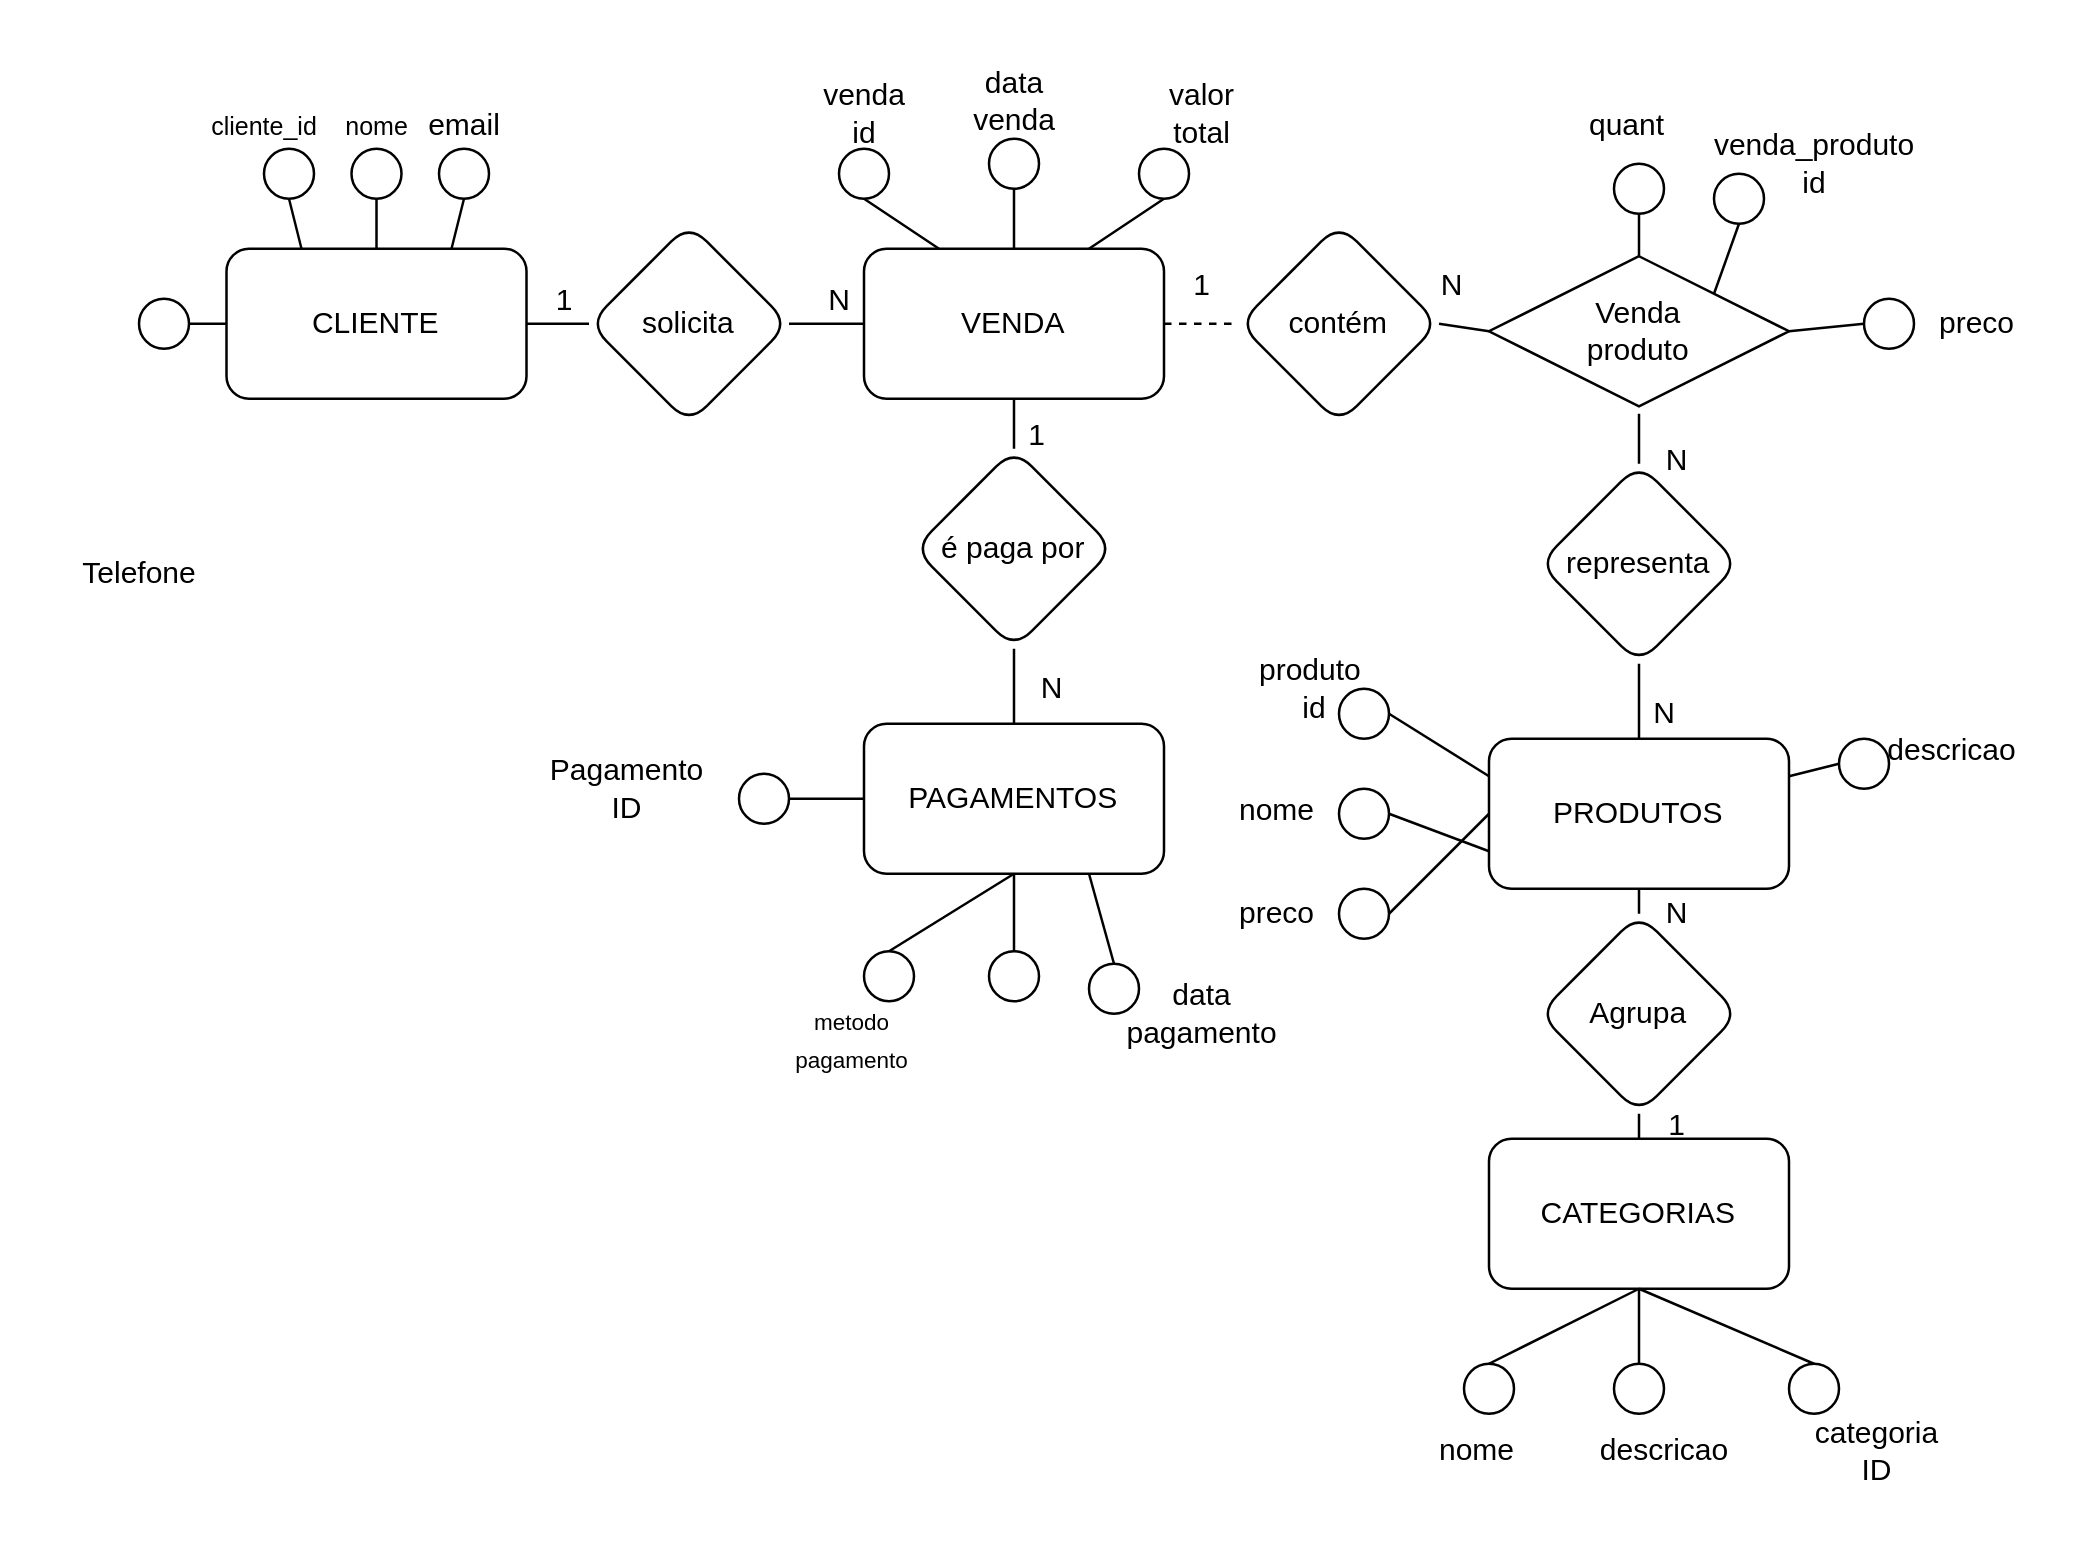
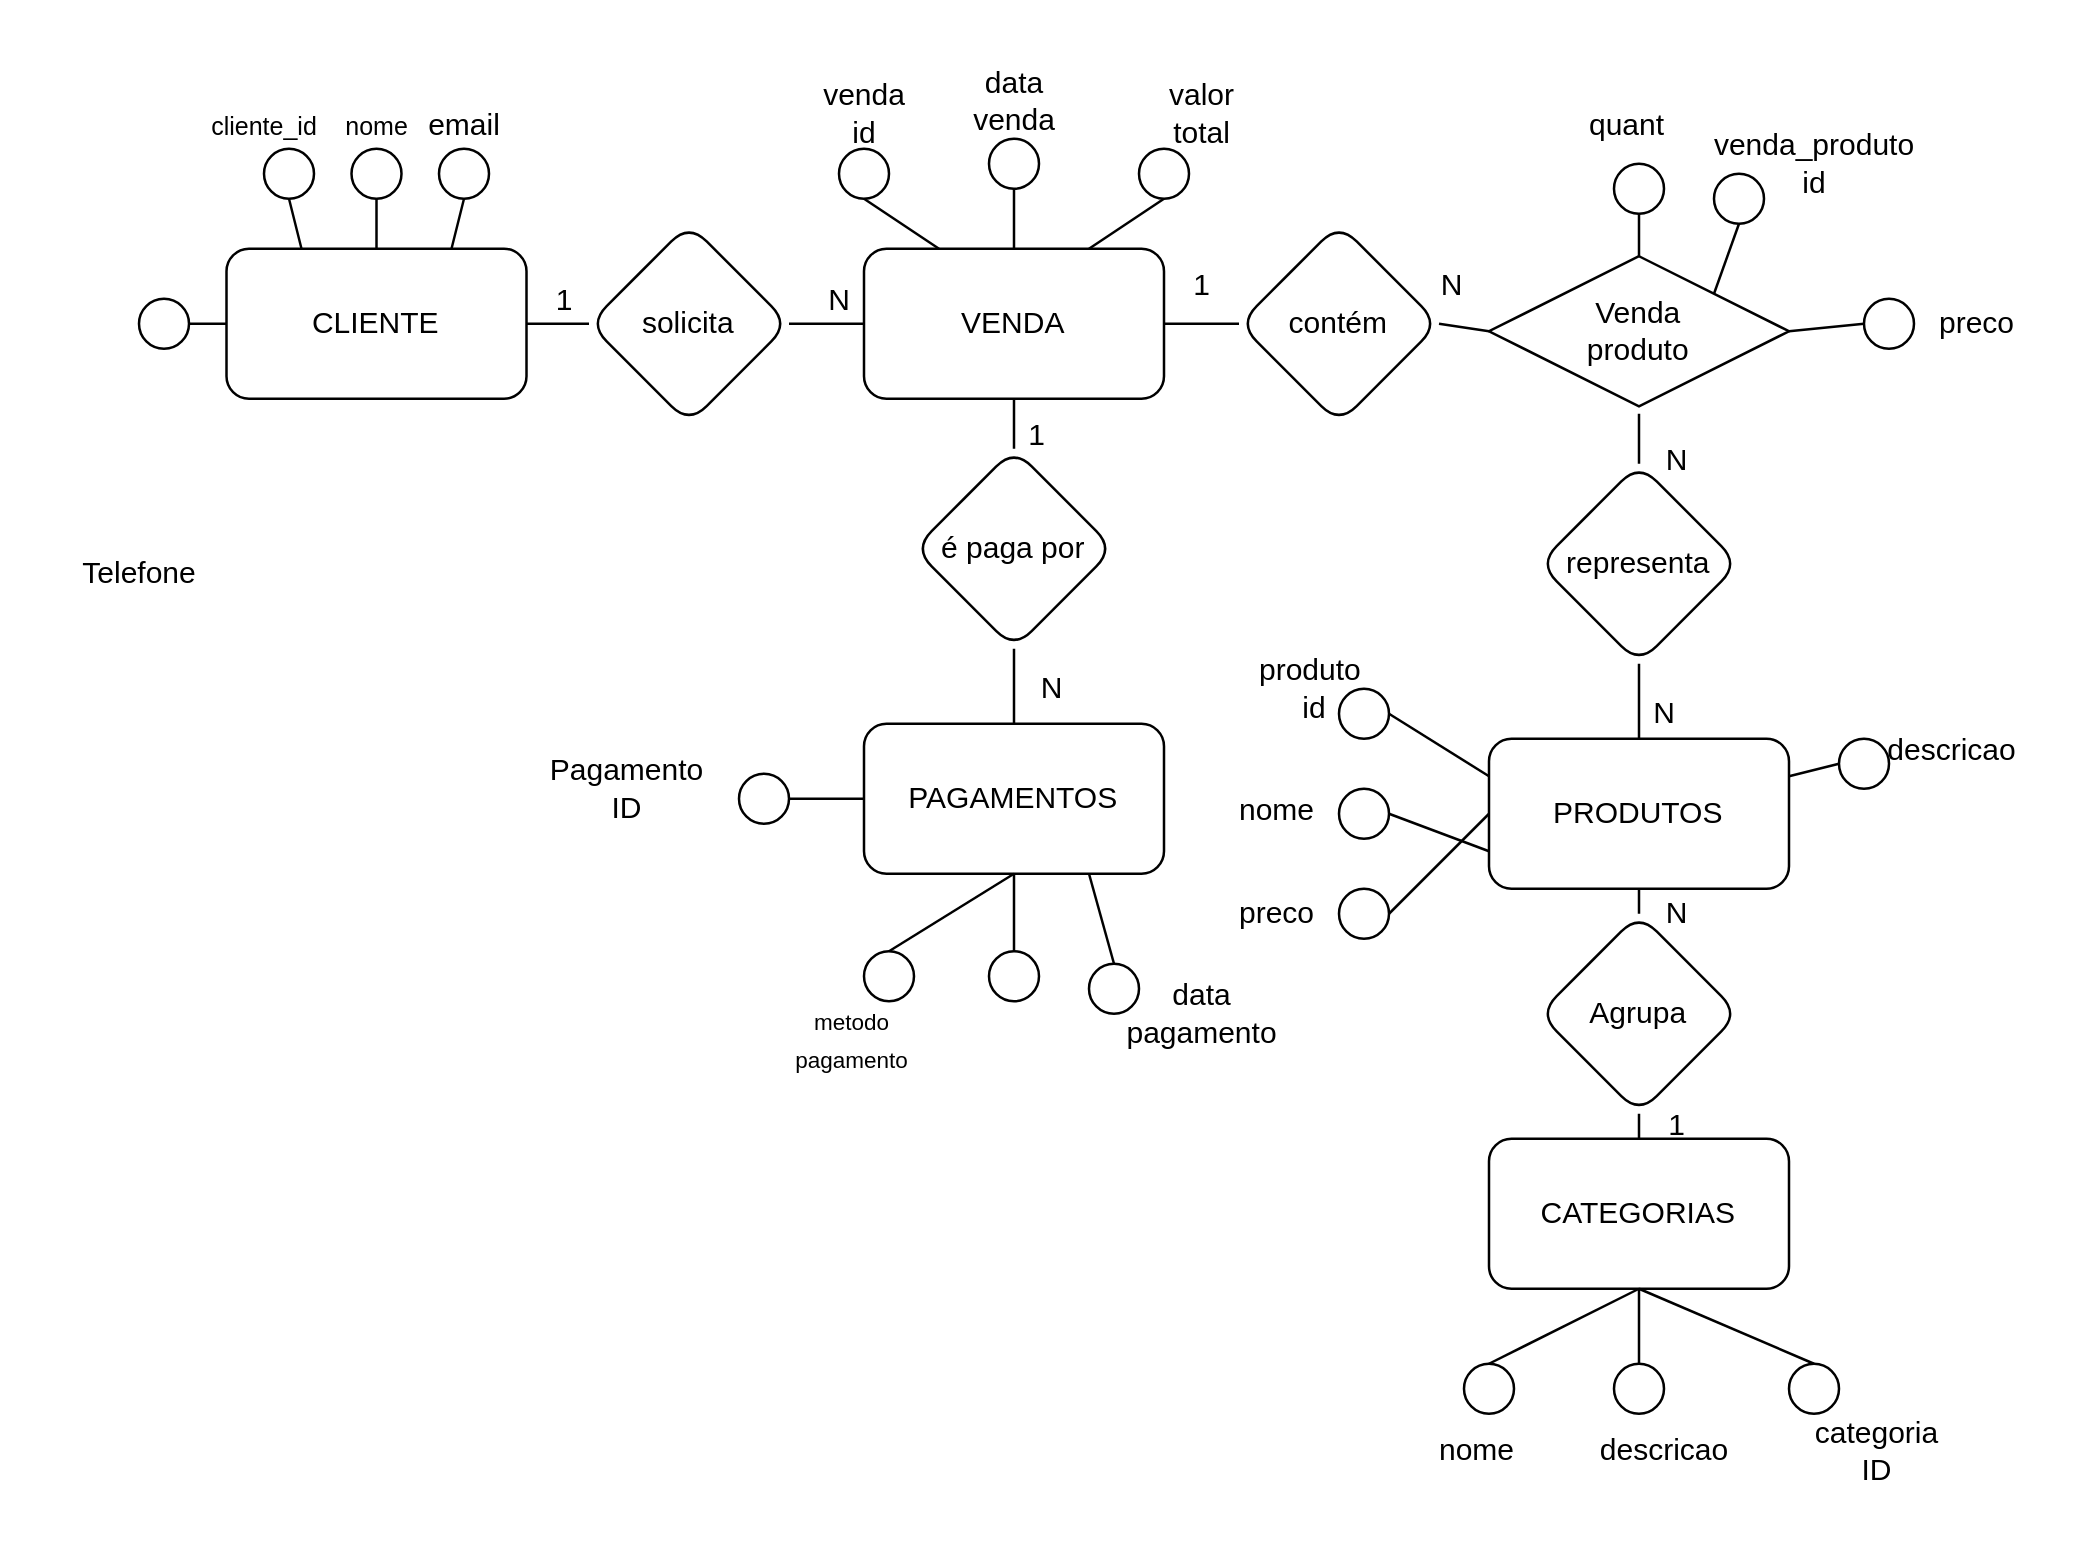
(1204, 324) -> (1204, 324)
